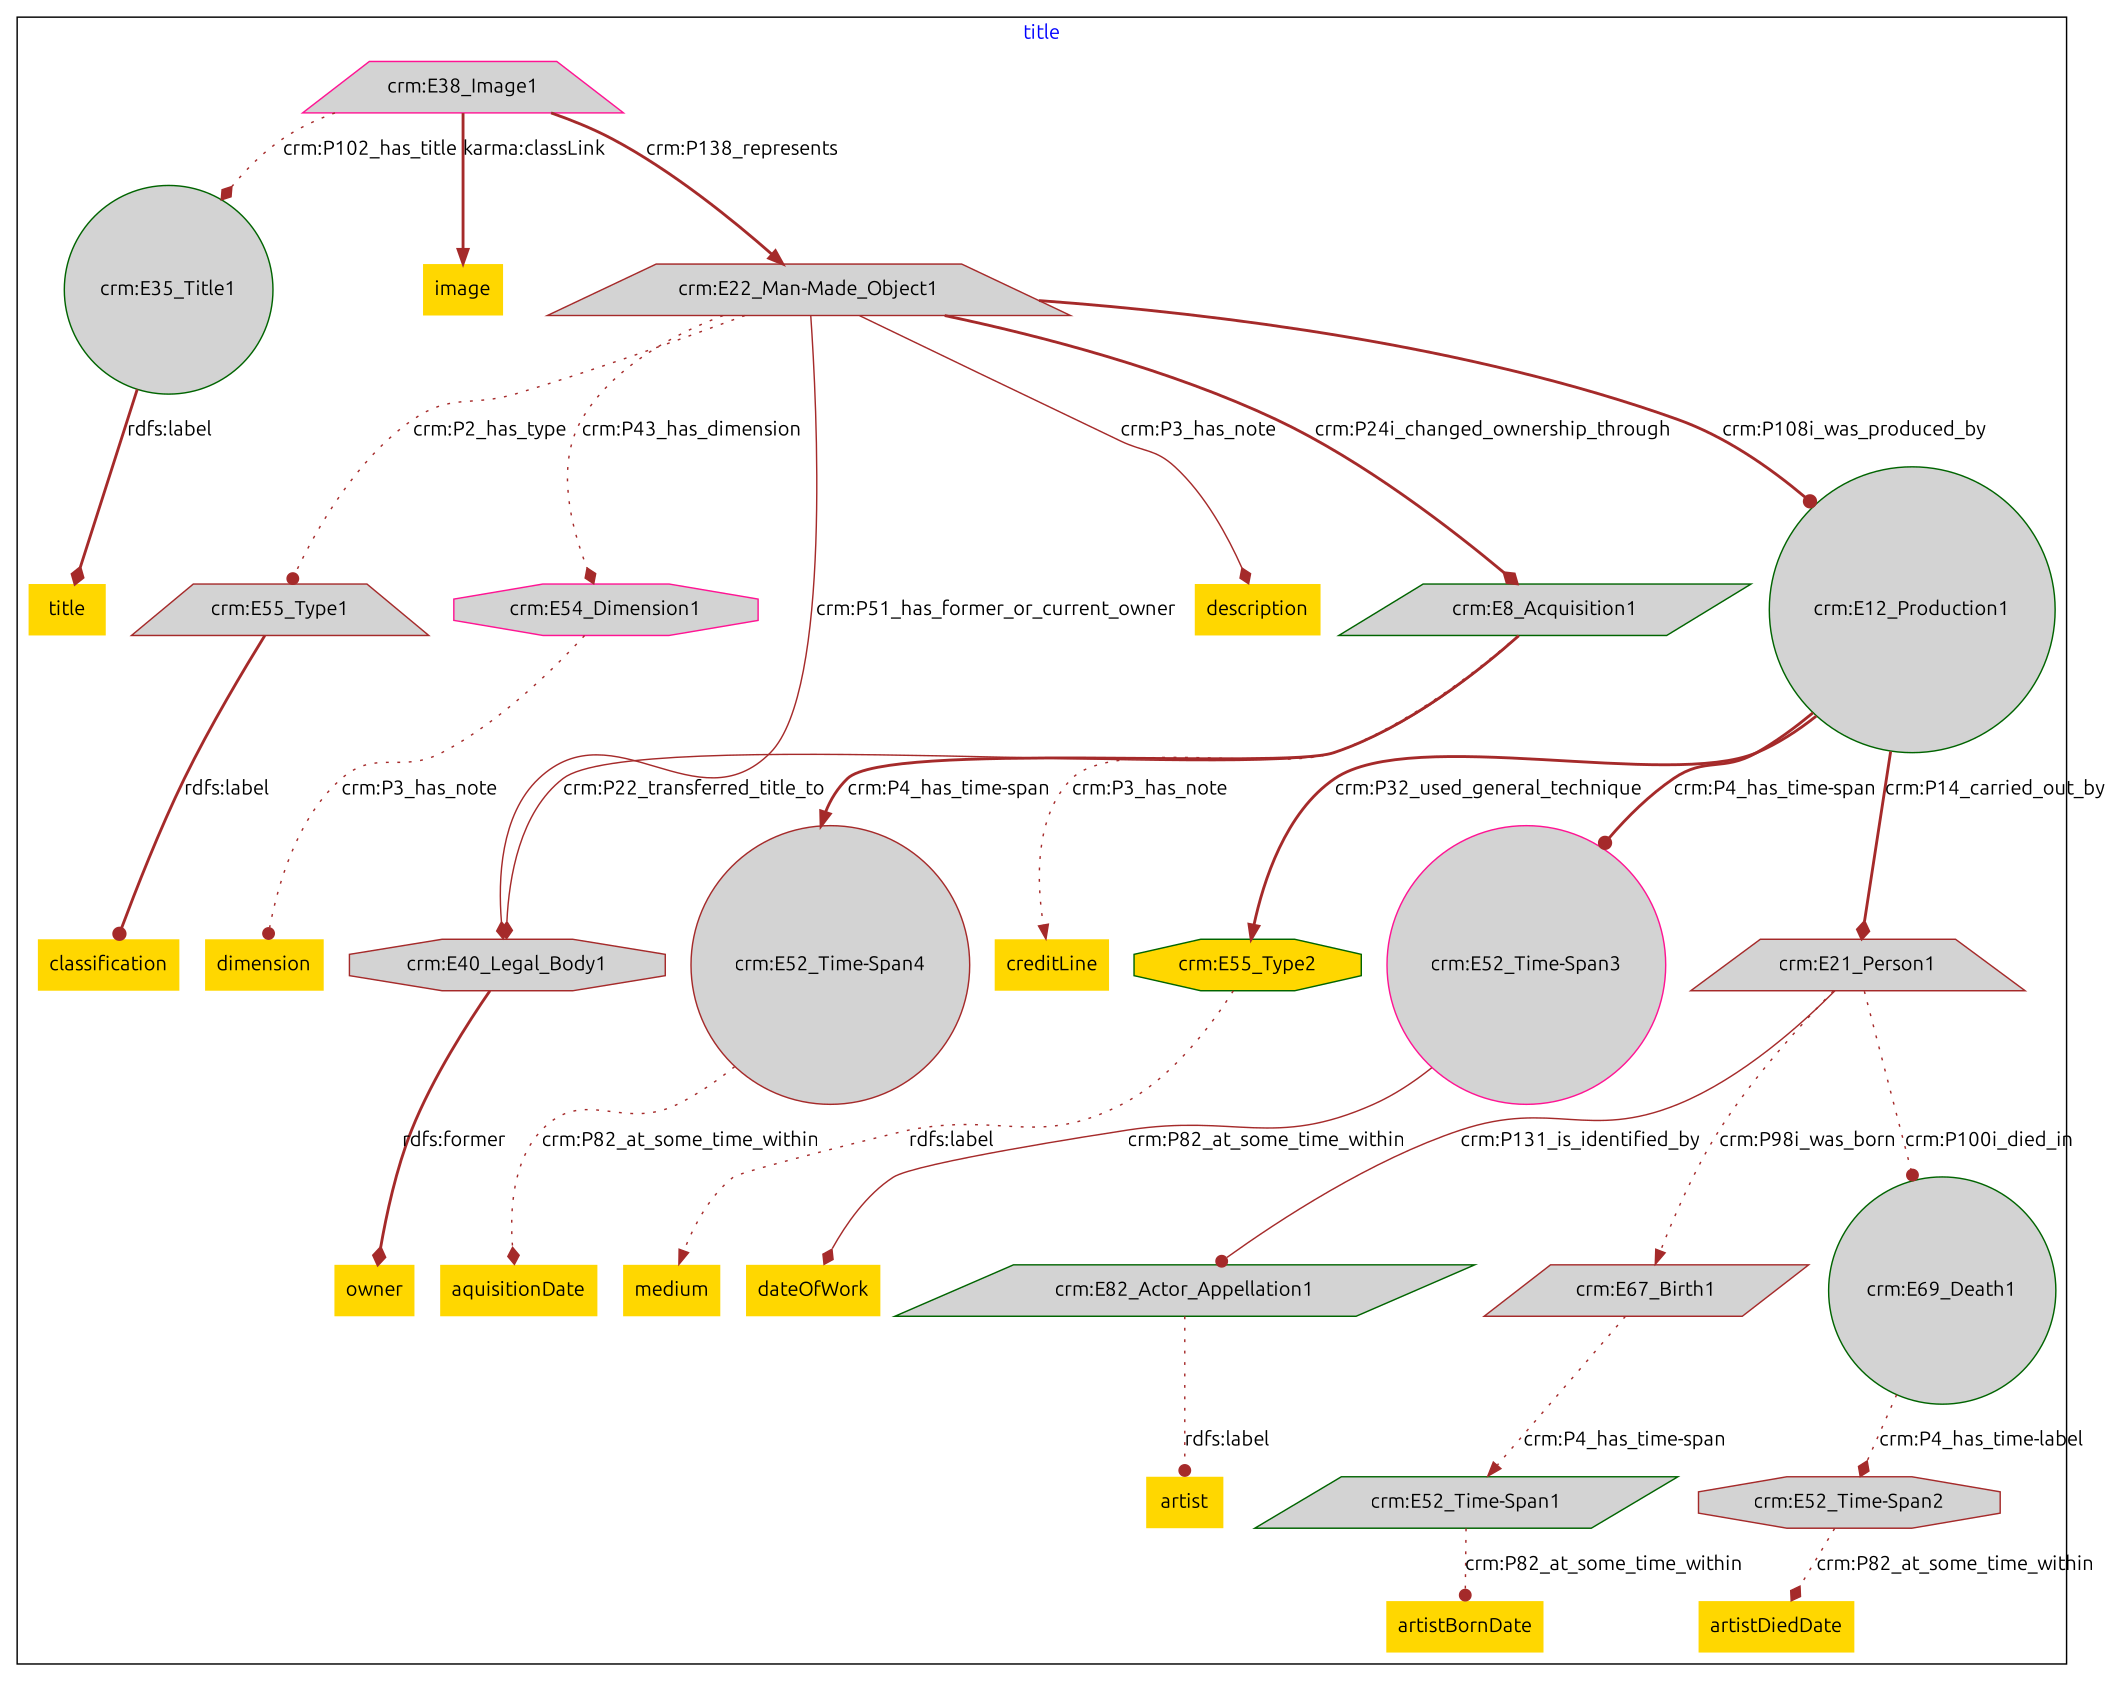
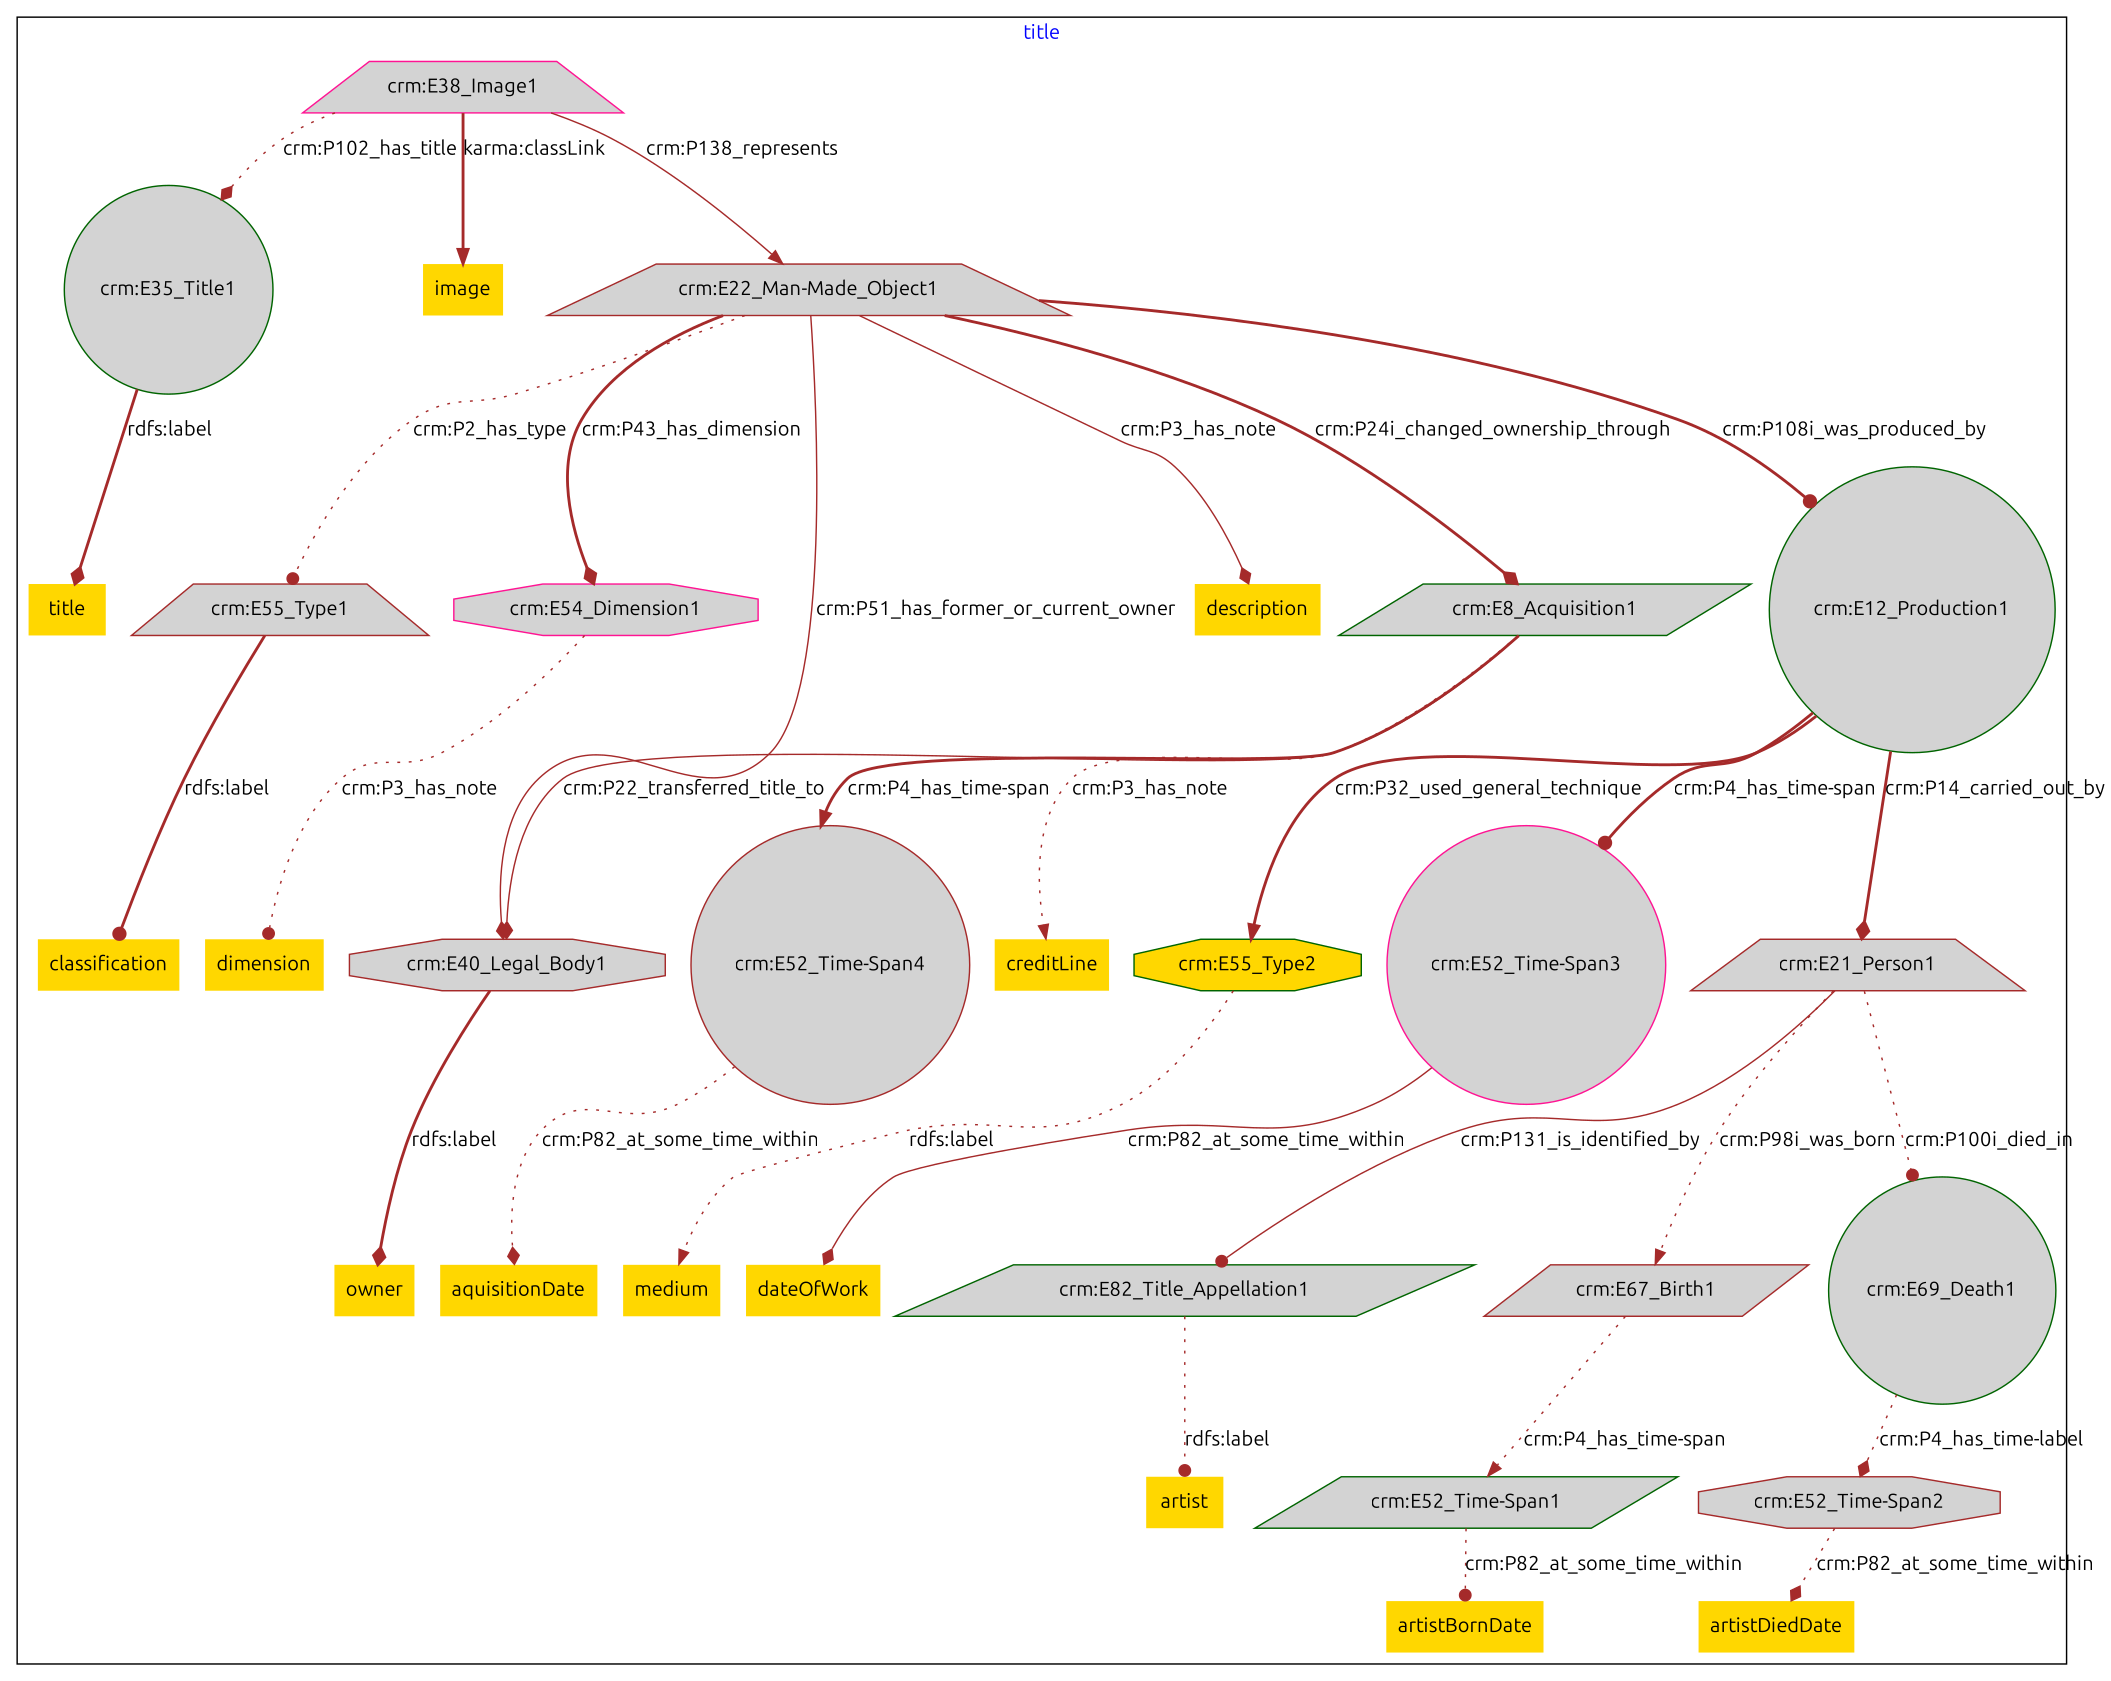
(668, 173) -> (668, 173)
(589, 409) -> (589, 409)
(454, 1141) -> (454, 1141)
(1185, 1291) -> (1185, 1291)
